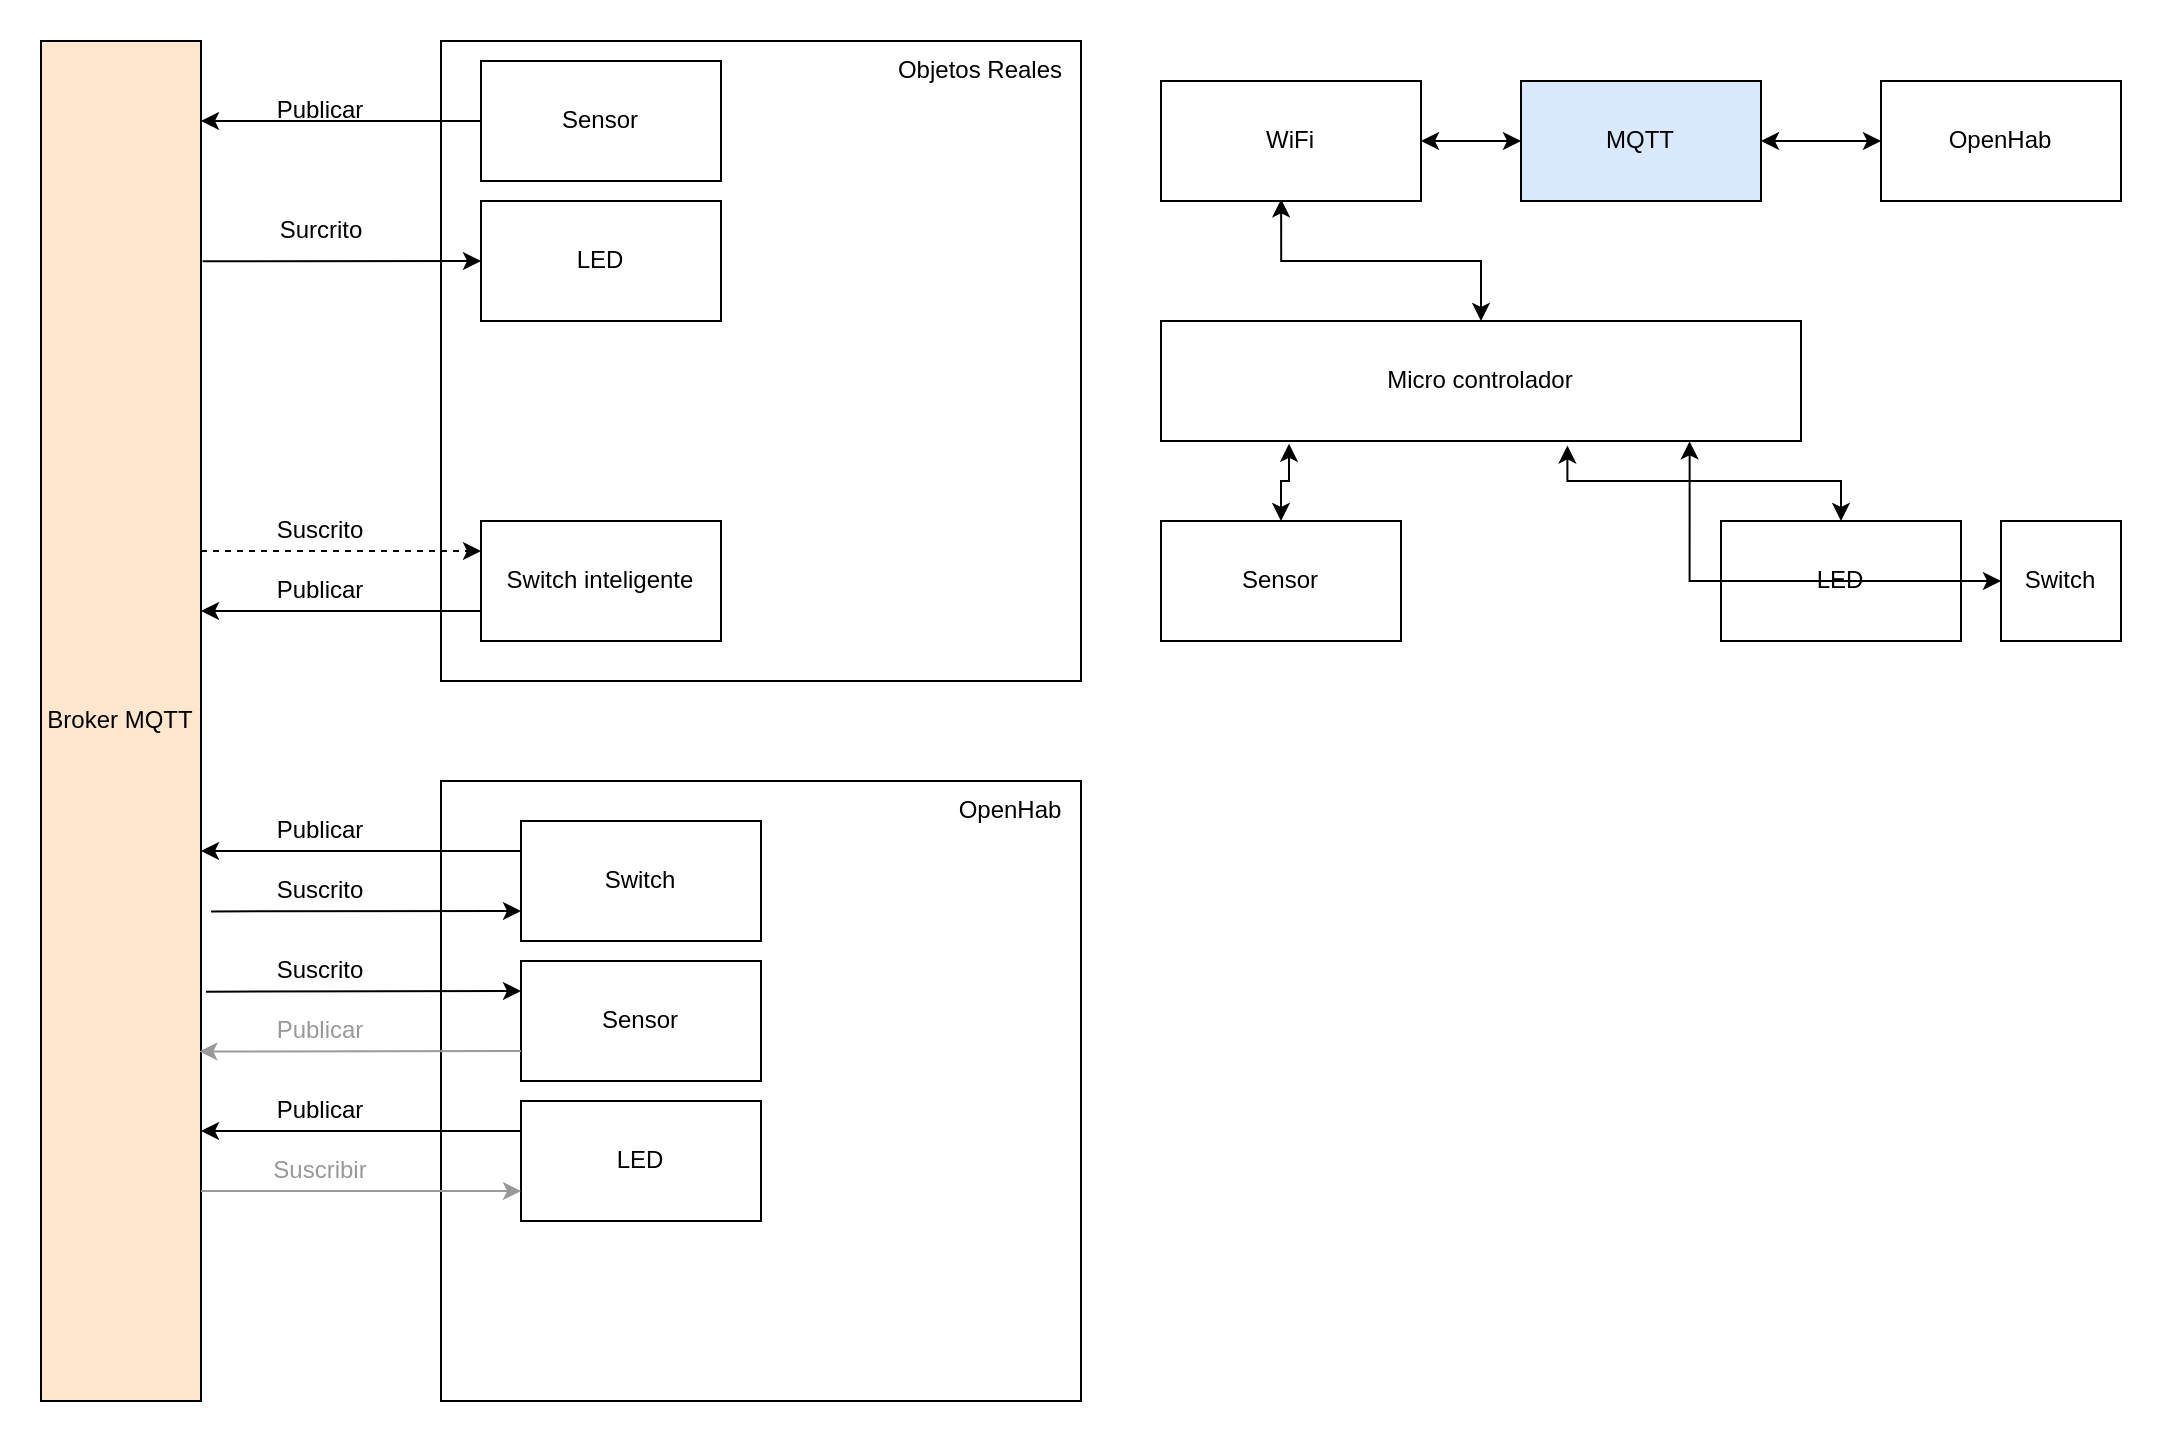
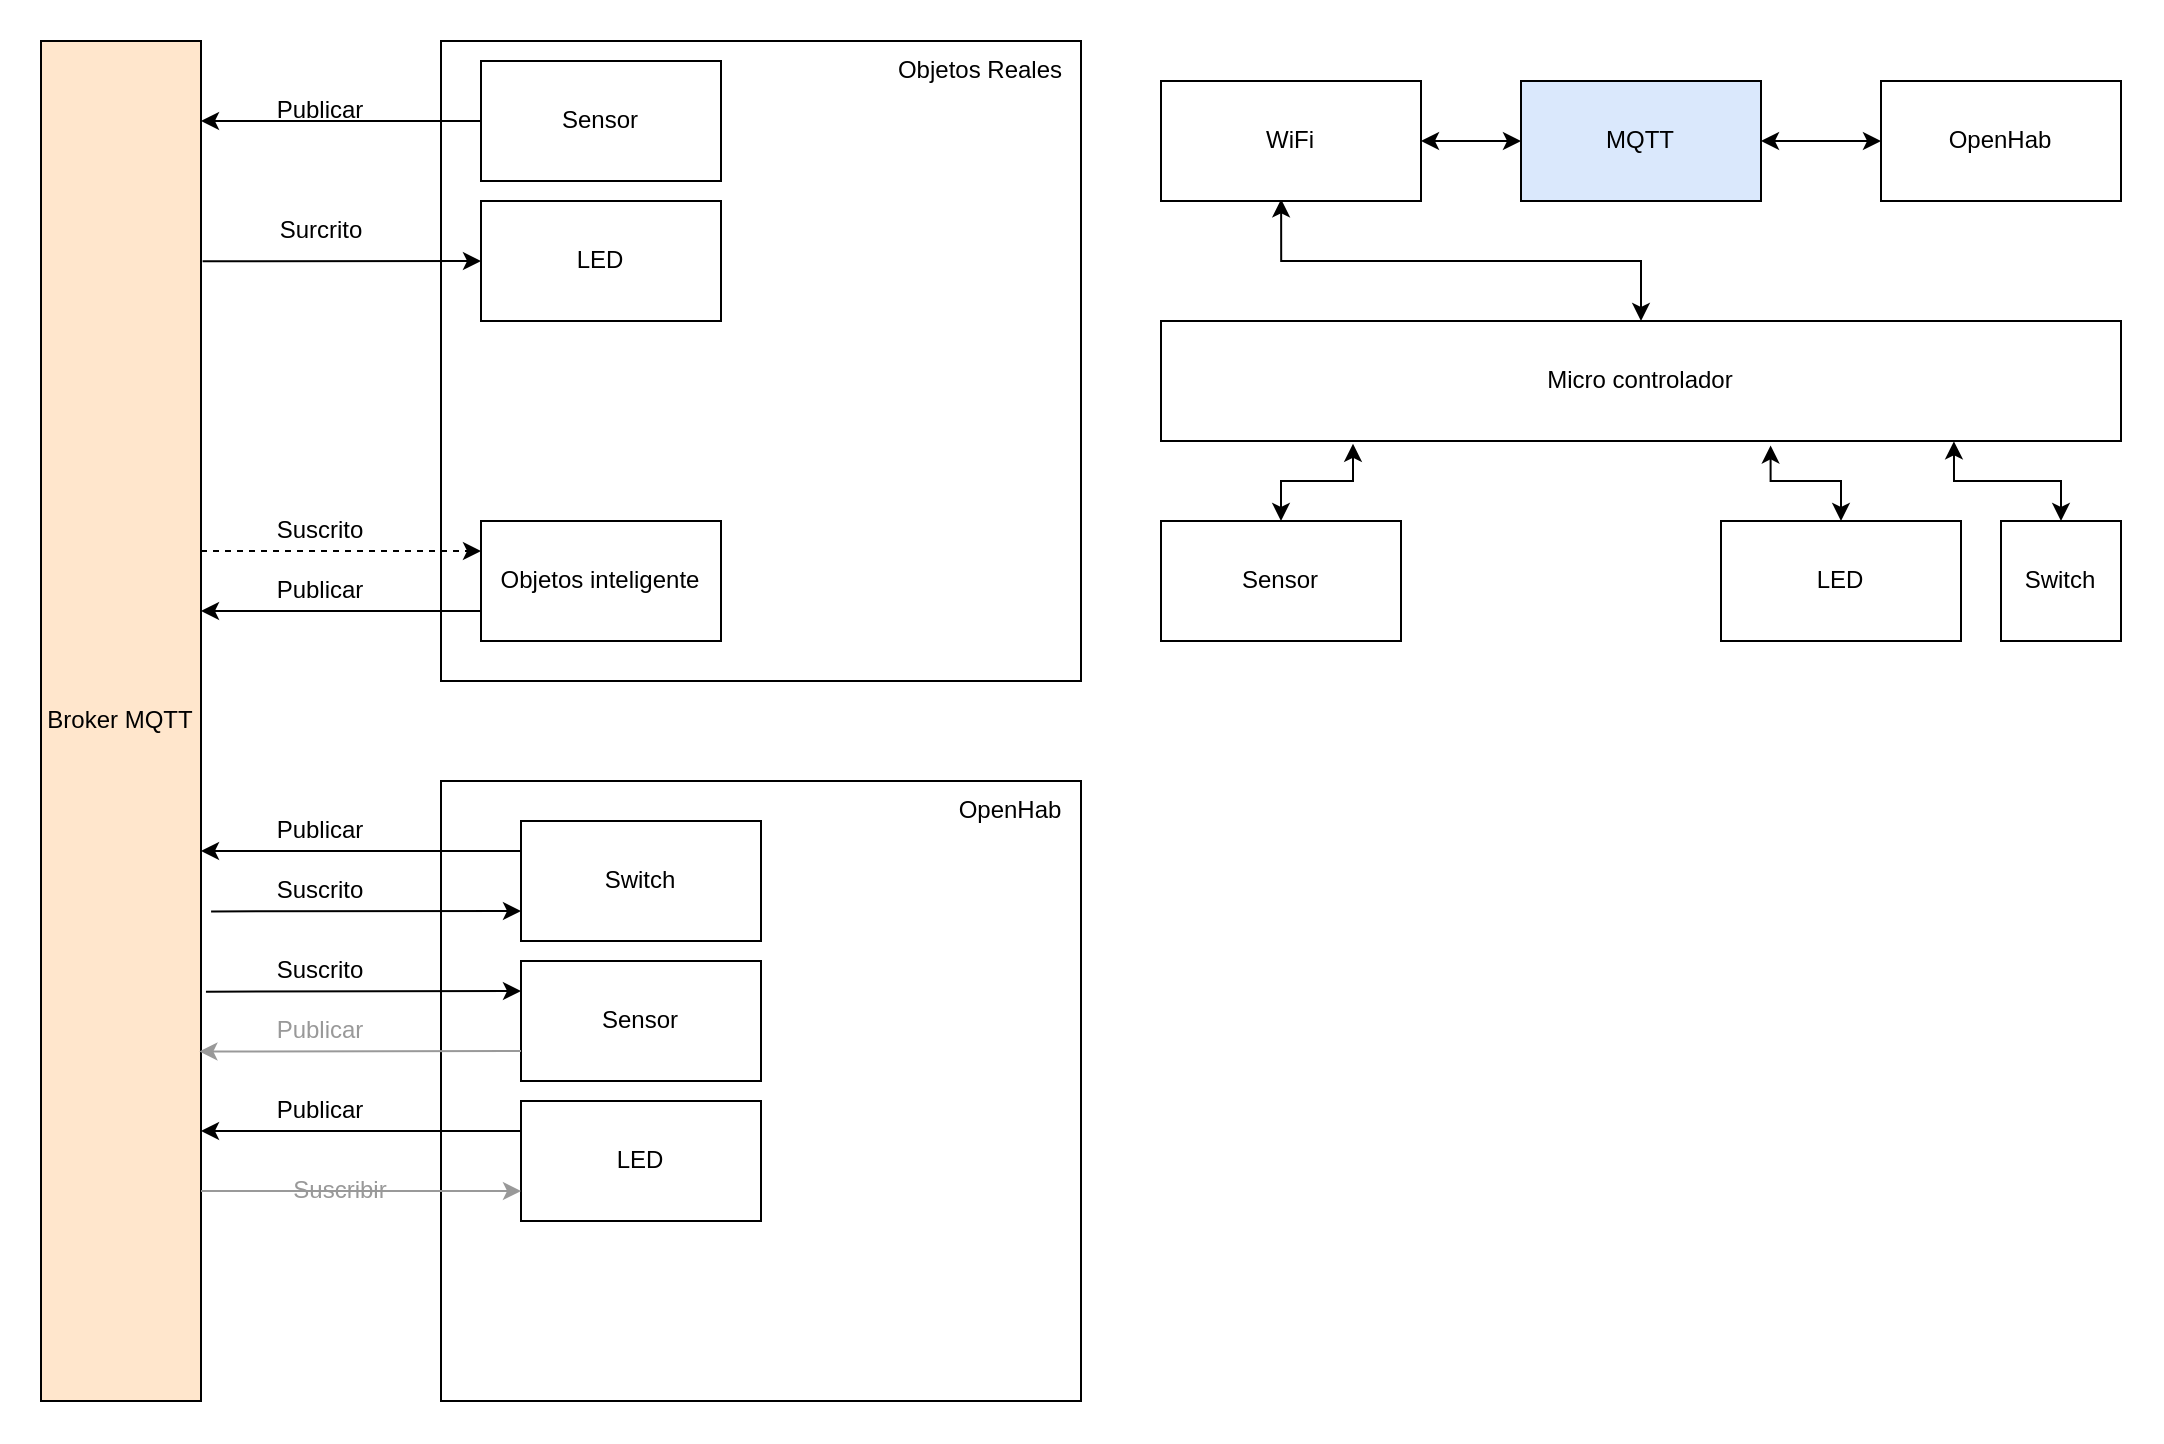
(1481, 381) -> (1641, 381)
(601, 581) -> (601, 581)
(321, 1171) -> (341, 1191)
